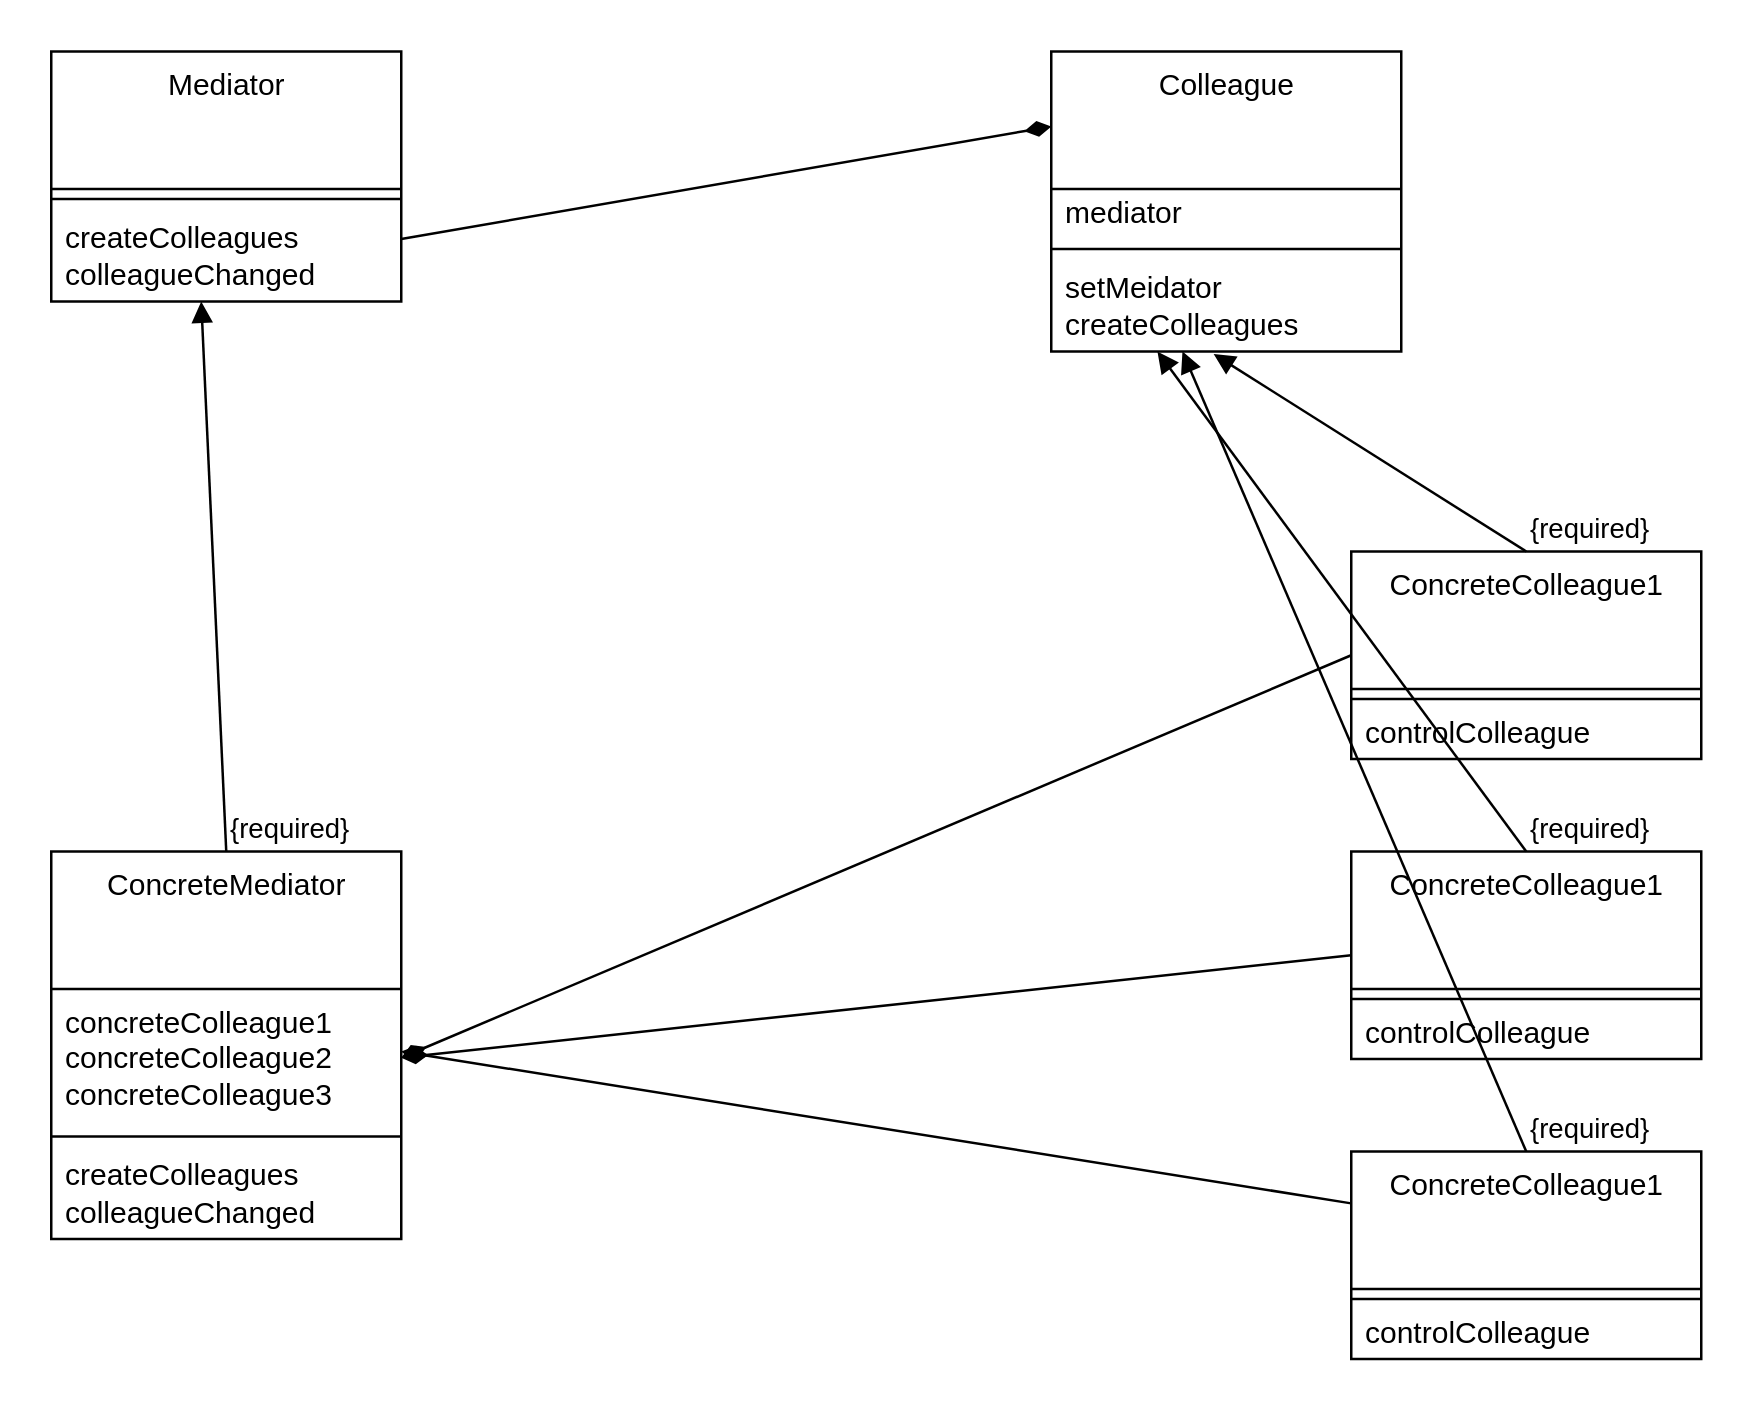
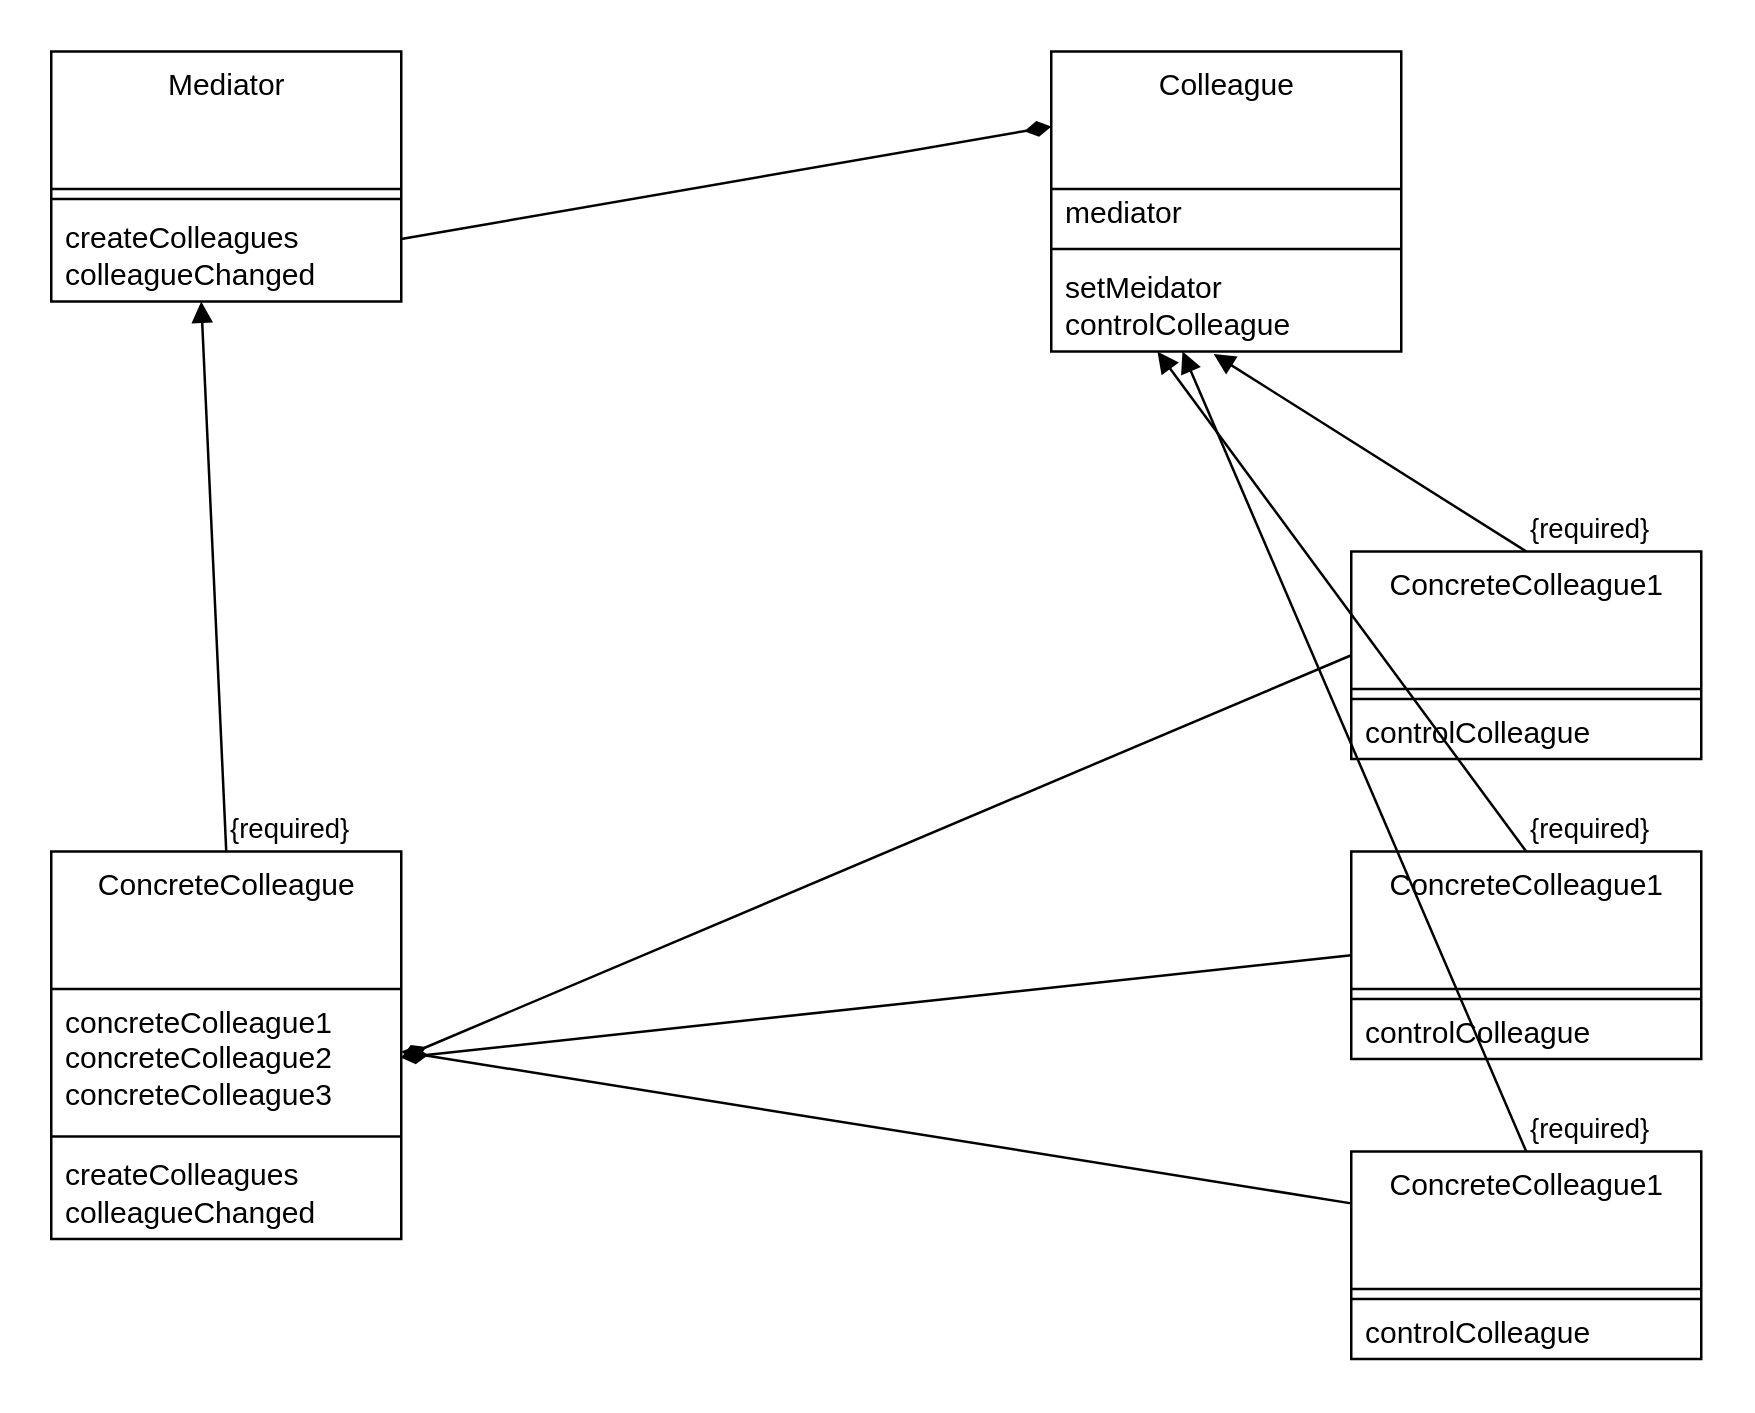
(1193, 306) -> (1189, 306)
(228, 887) -> (228, 887)
